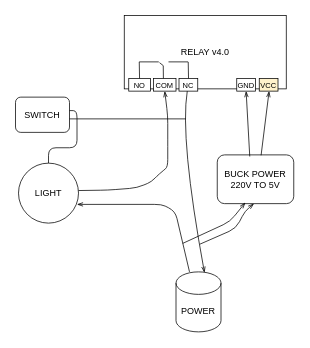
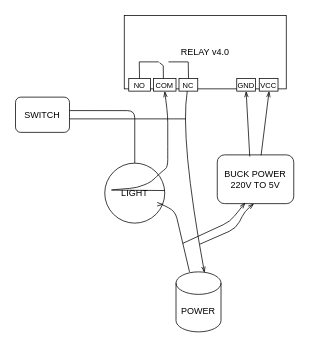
(269, 85) -> (269, 85)
(48, 193) -> (135, 193)
